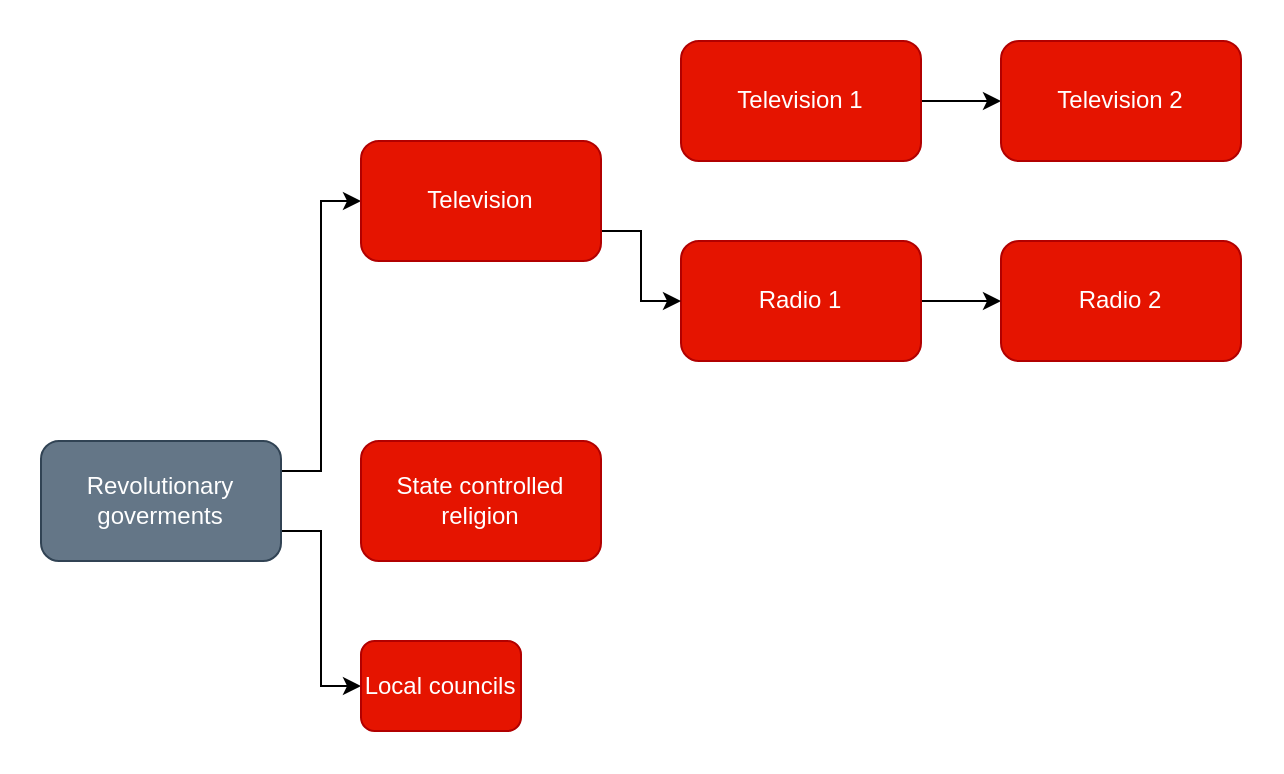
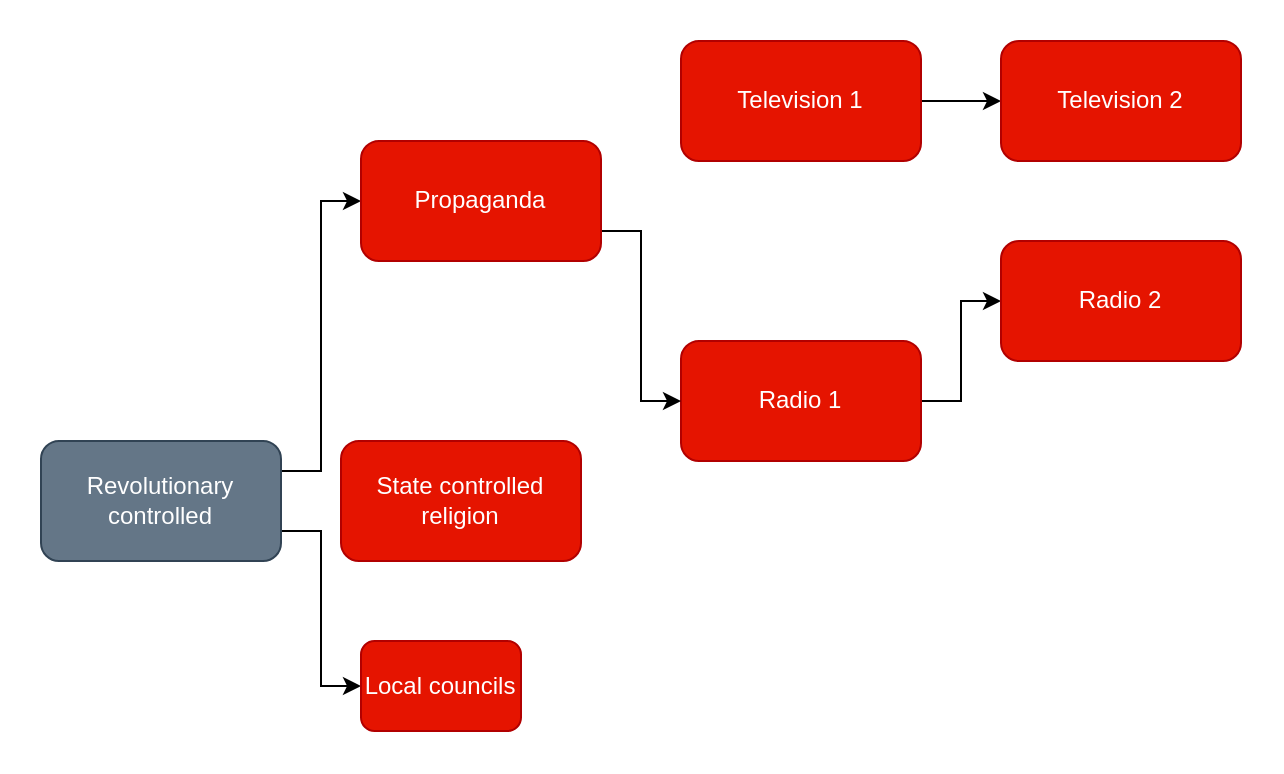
(481, 201) -> (481, 201)
(801, 301) -> (801, 401)
(161, 501) -> (161, 501)
(481, 501) -> (461, 501)
